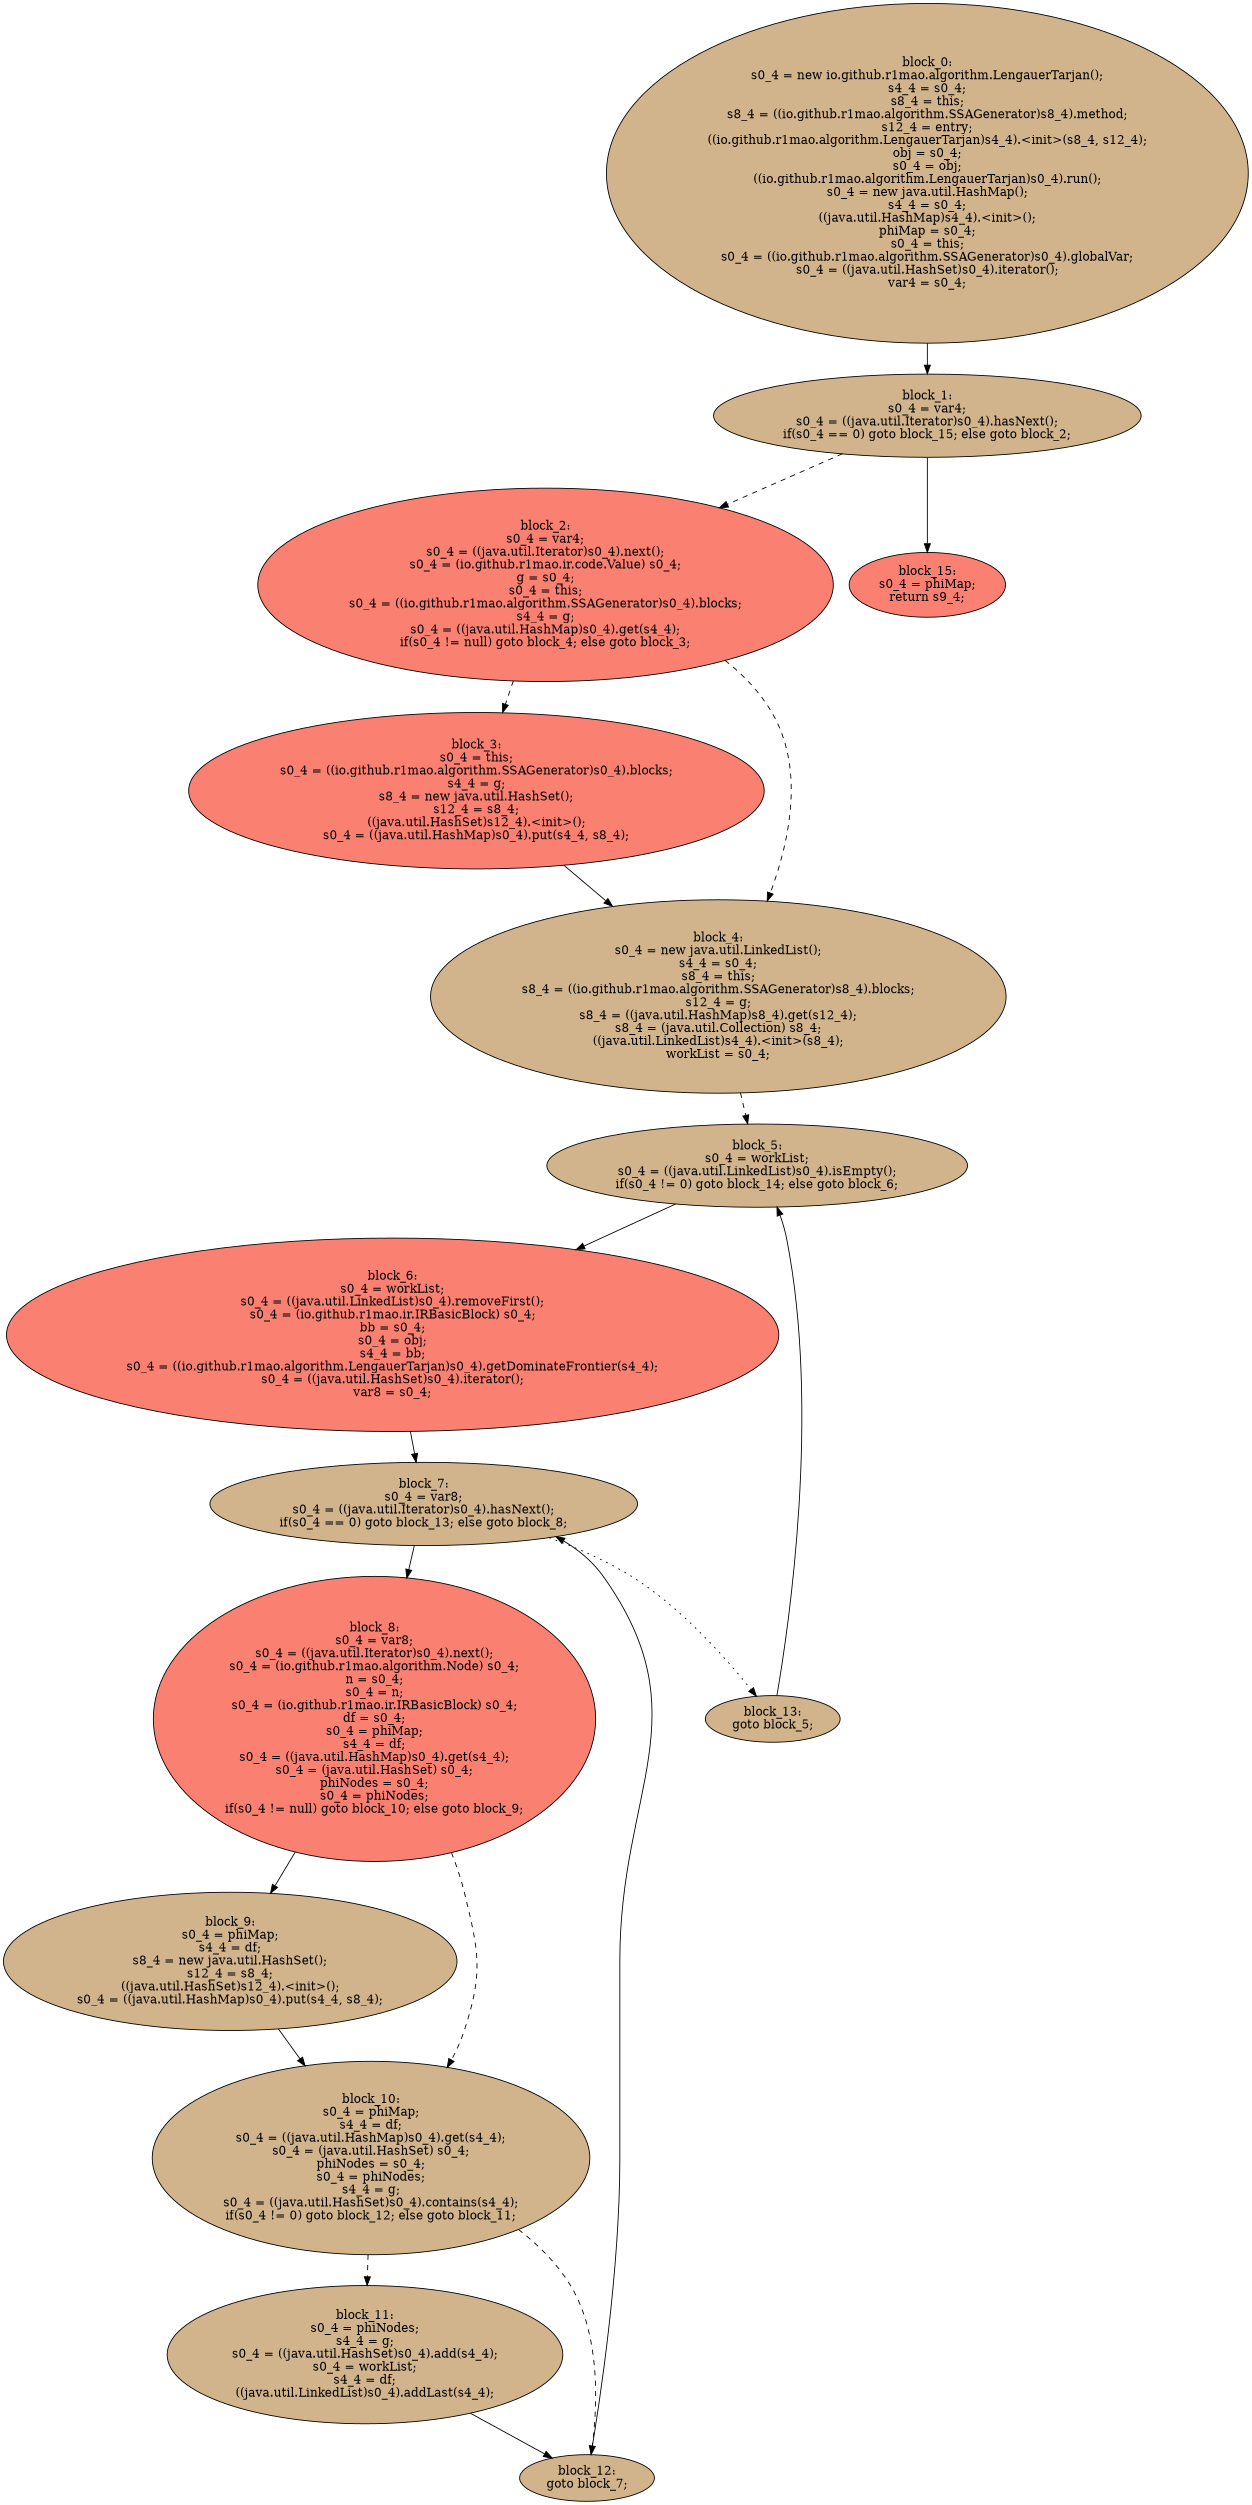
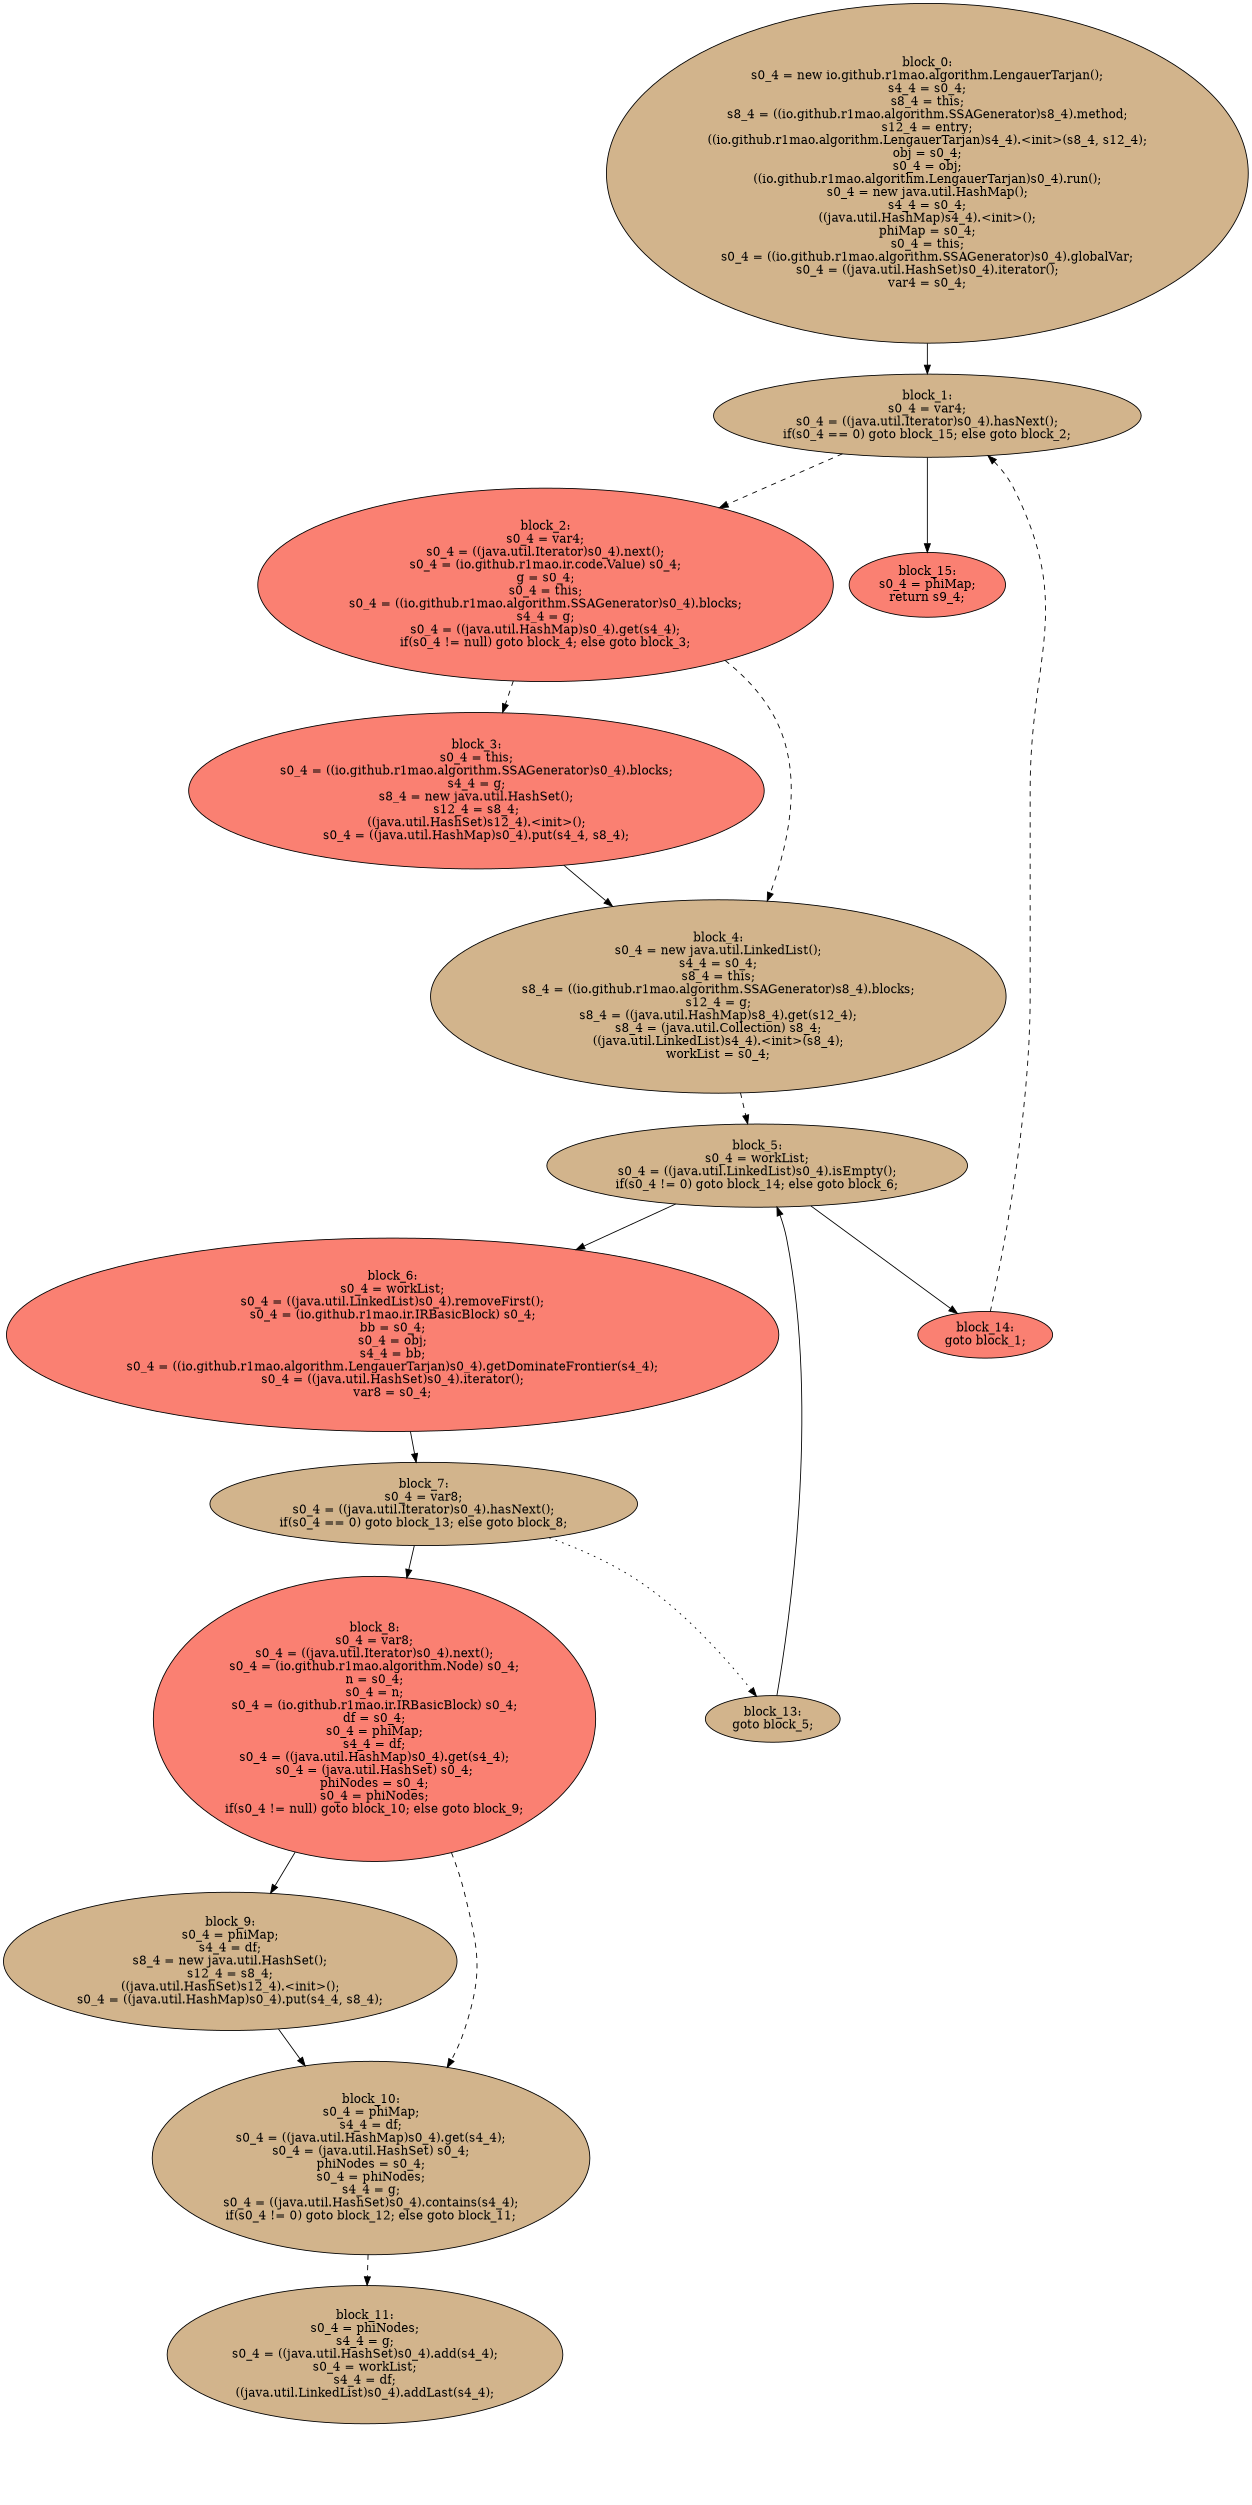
none -> (985, 1335)
(587, 2478) -> none
